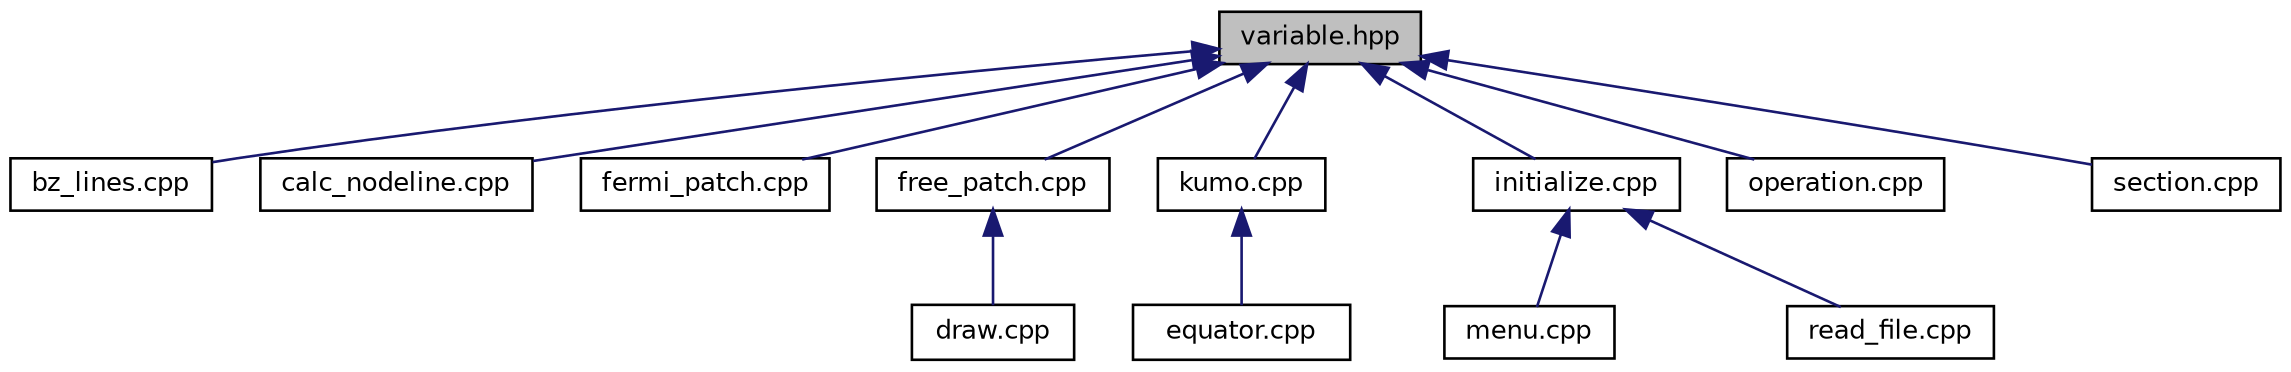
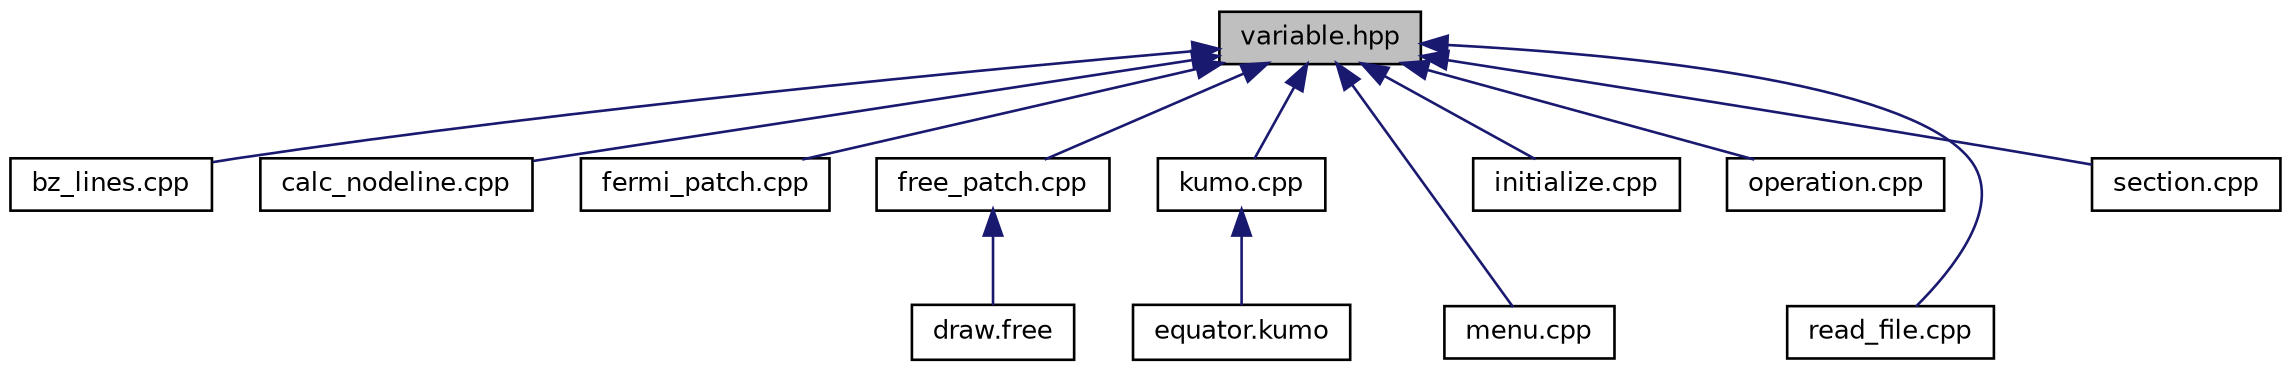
(1745, 264) -> (1801, 87)
(1549, 271) -> (1433, 196)
(993, 332) -> (993, 332)
(1242, 332) -> (1242, 332)
